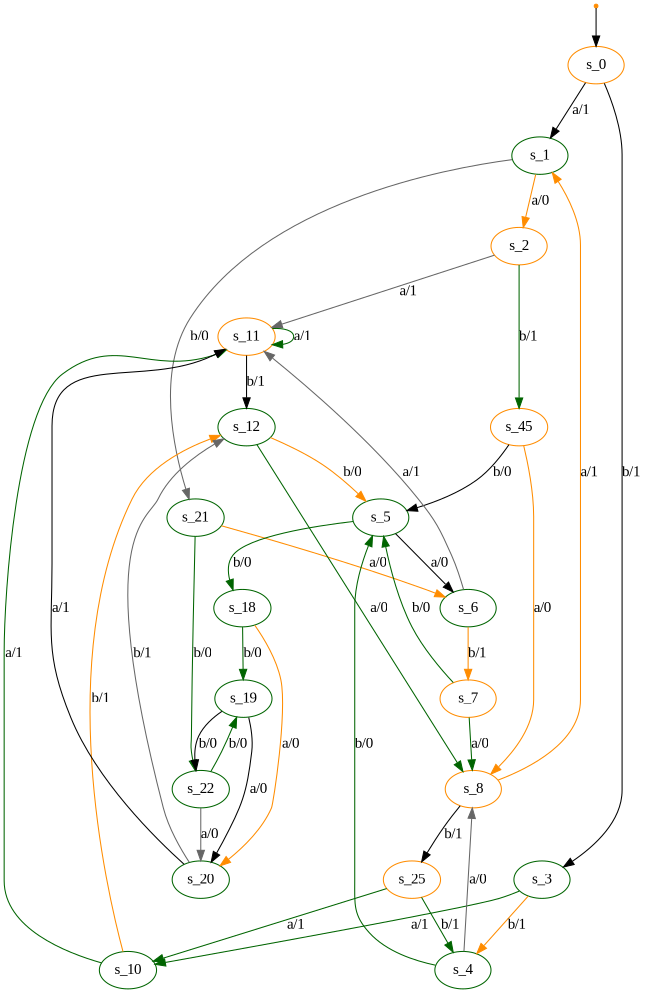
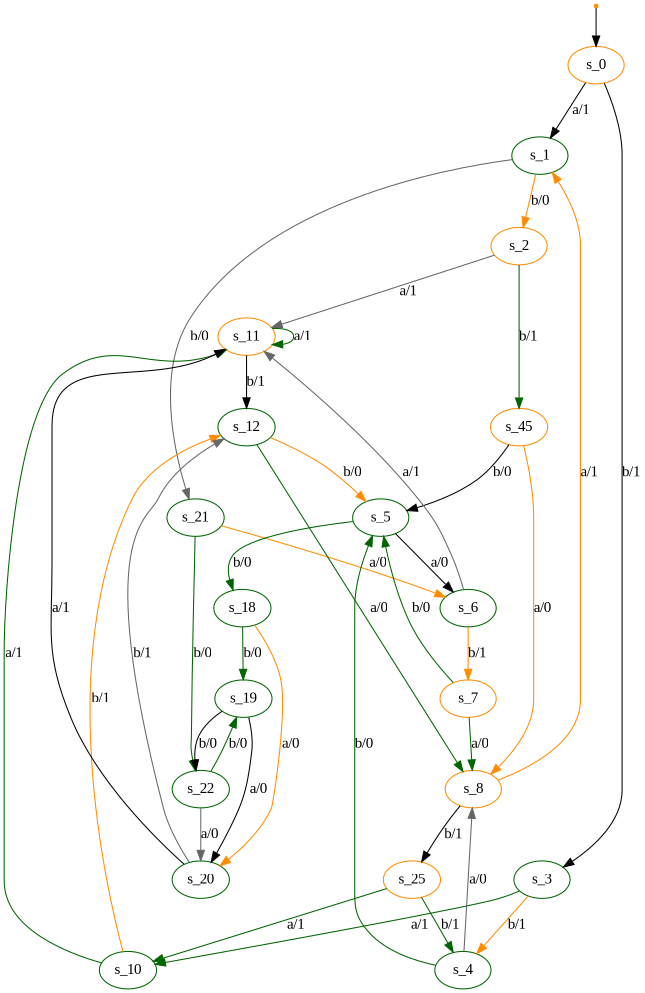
(540, 201) -> (540, 201)
